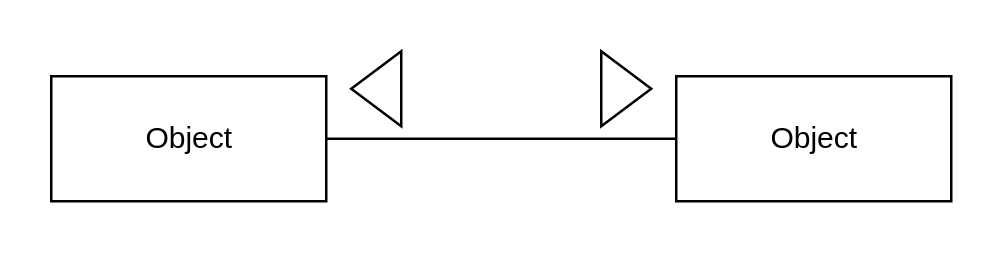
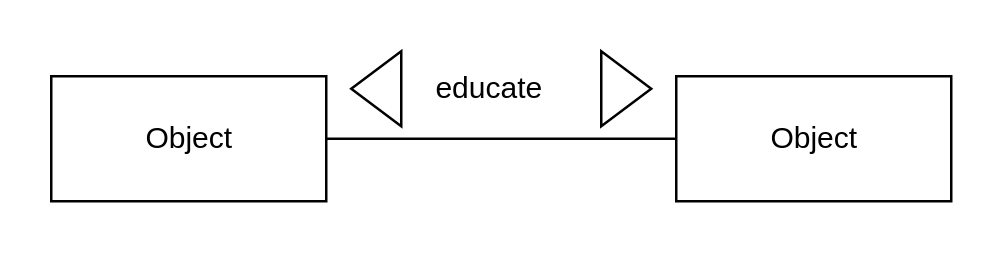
none -> (489, 89)
